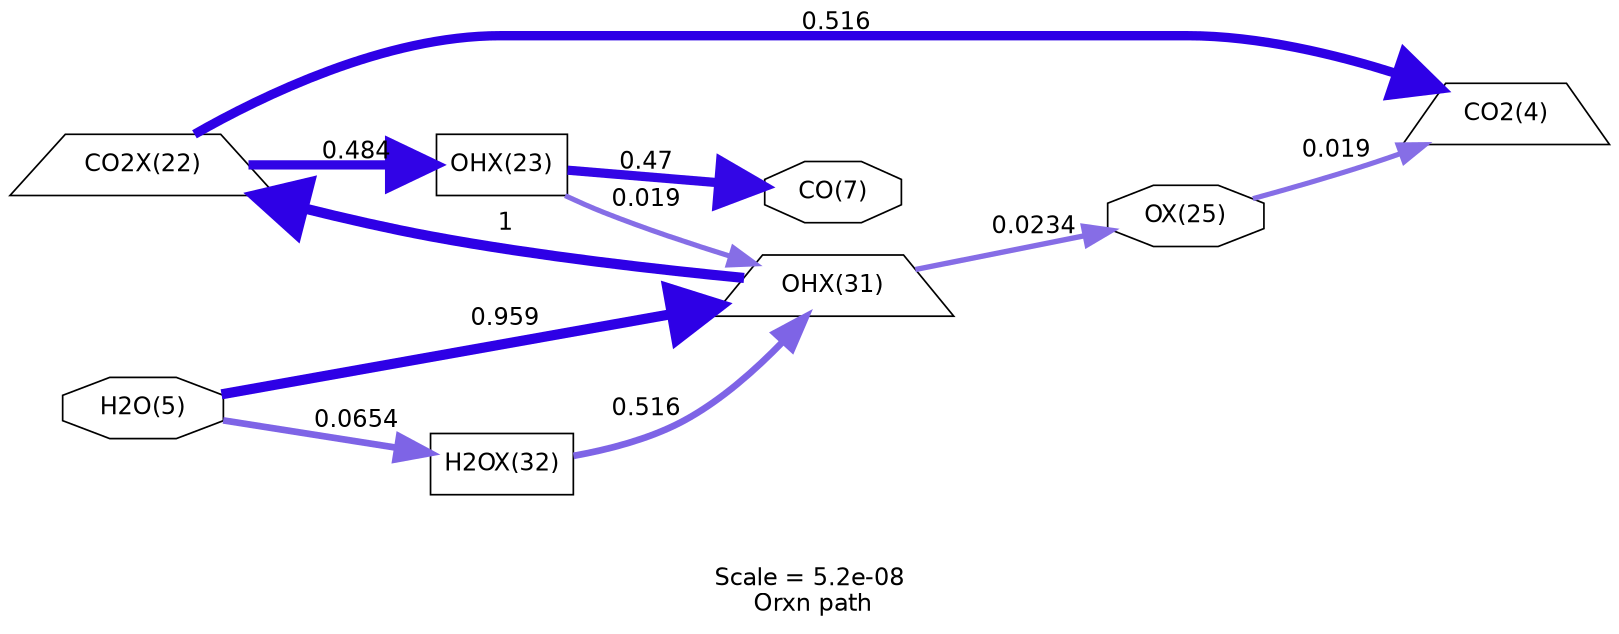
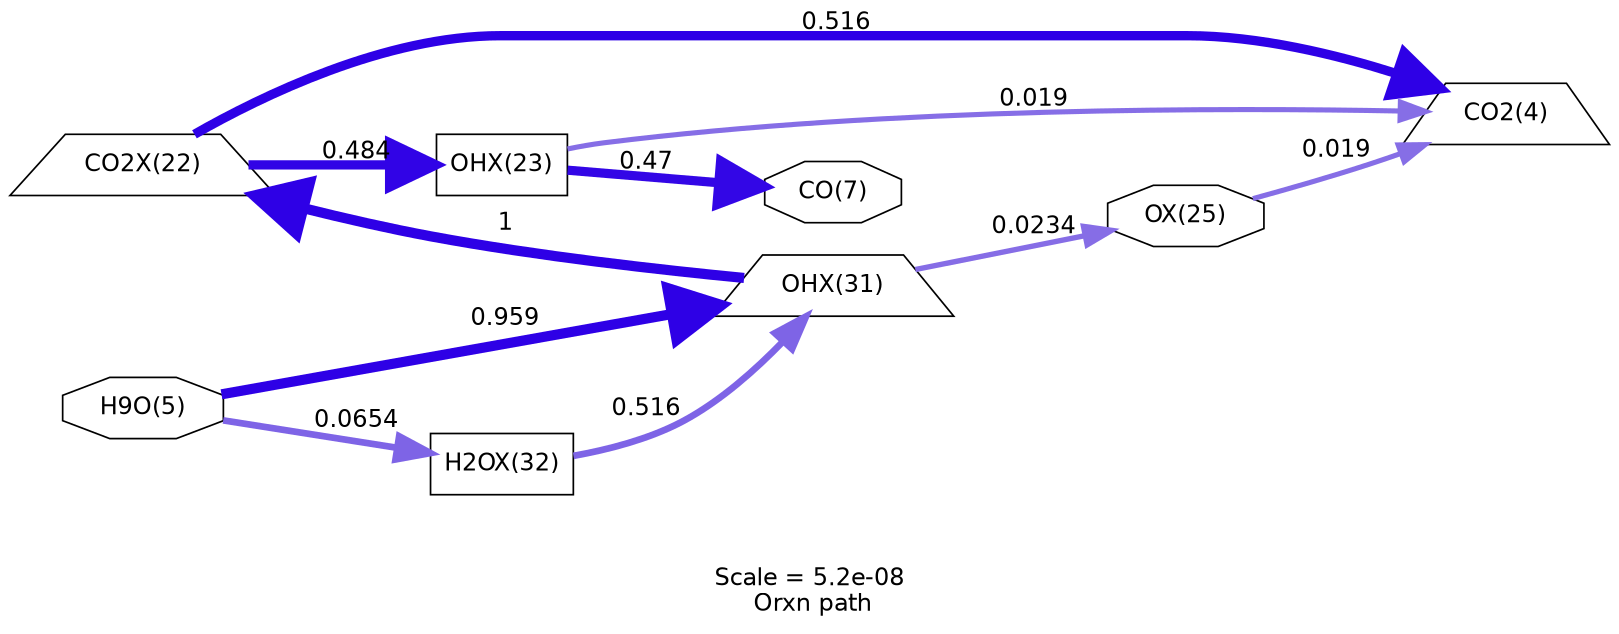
(647, 229) -> (983, 115)
(143, 408) -> (143, 408)
